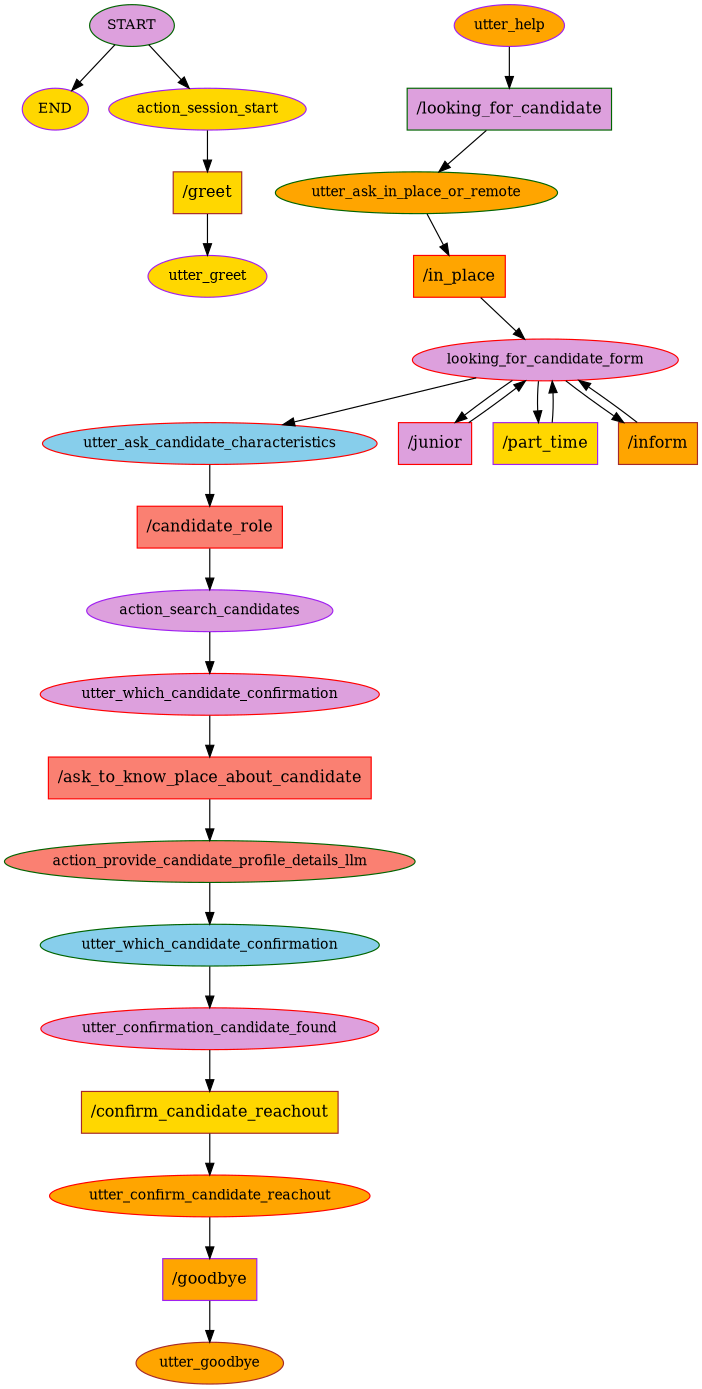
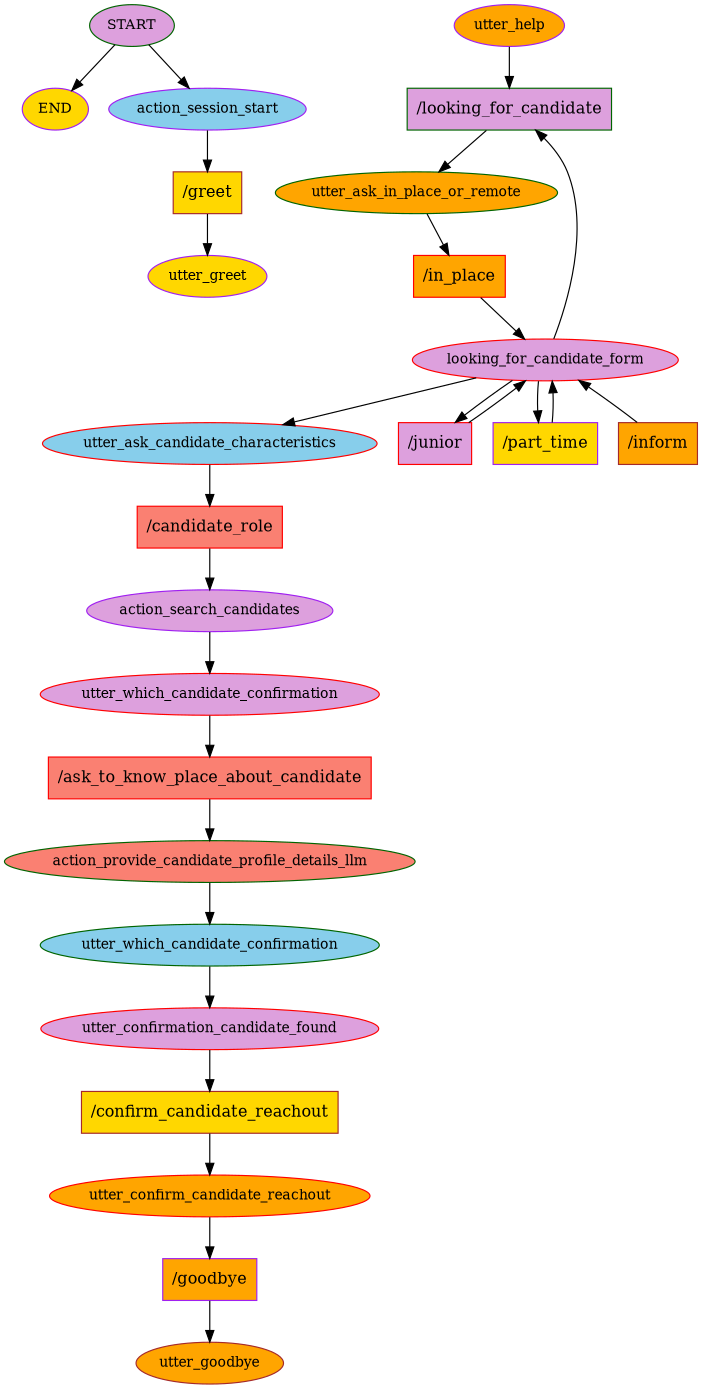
(207, 109) -> (207, 109)
(589, 399) -> (577, 236)
